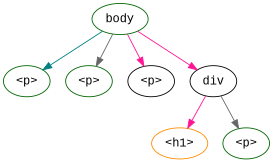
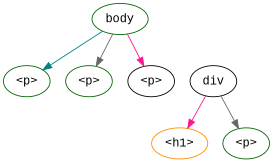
(164, 48) -> none
